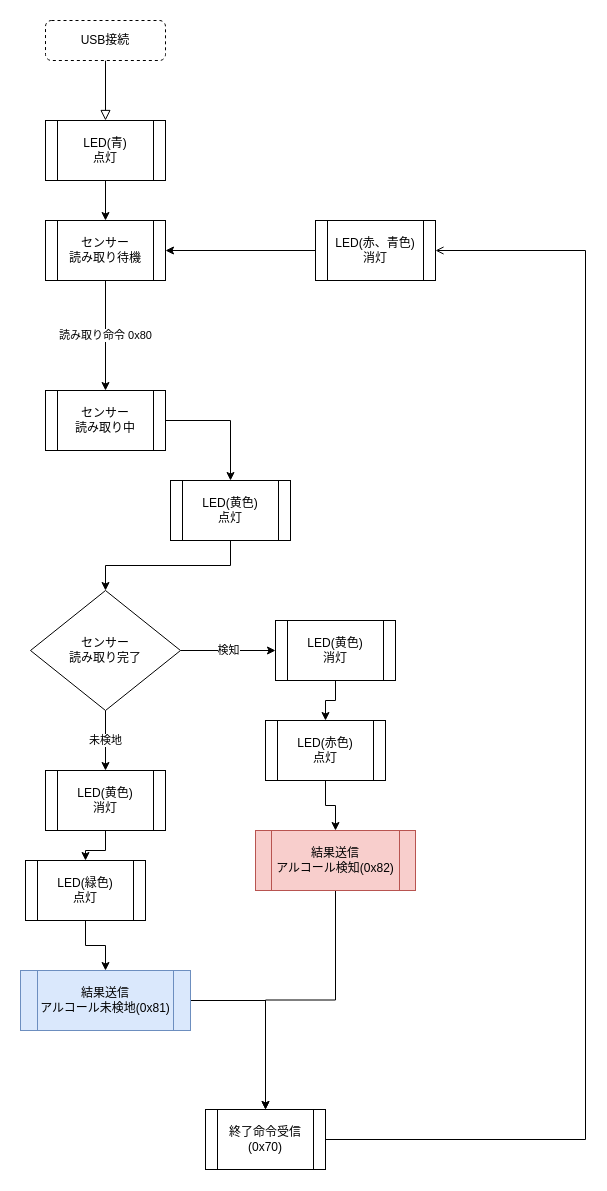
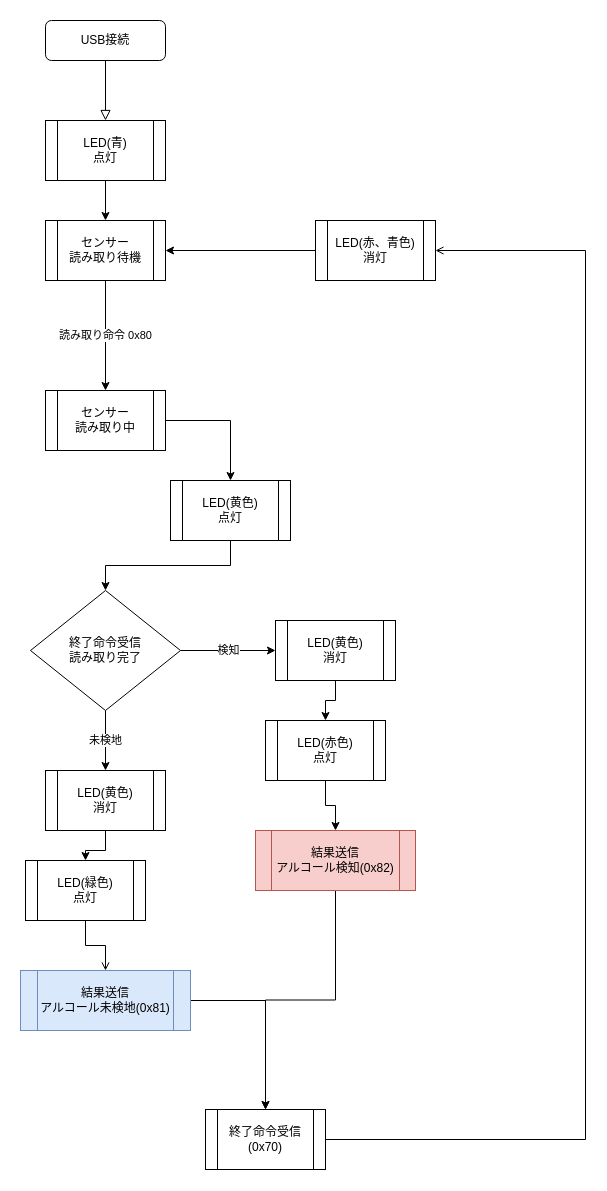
(106, 41) -> (106, 41)
(106, 651) -> (106, 651)
(106, 962) -> (106, 963)
